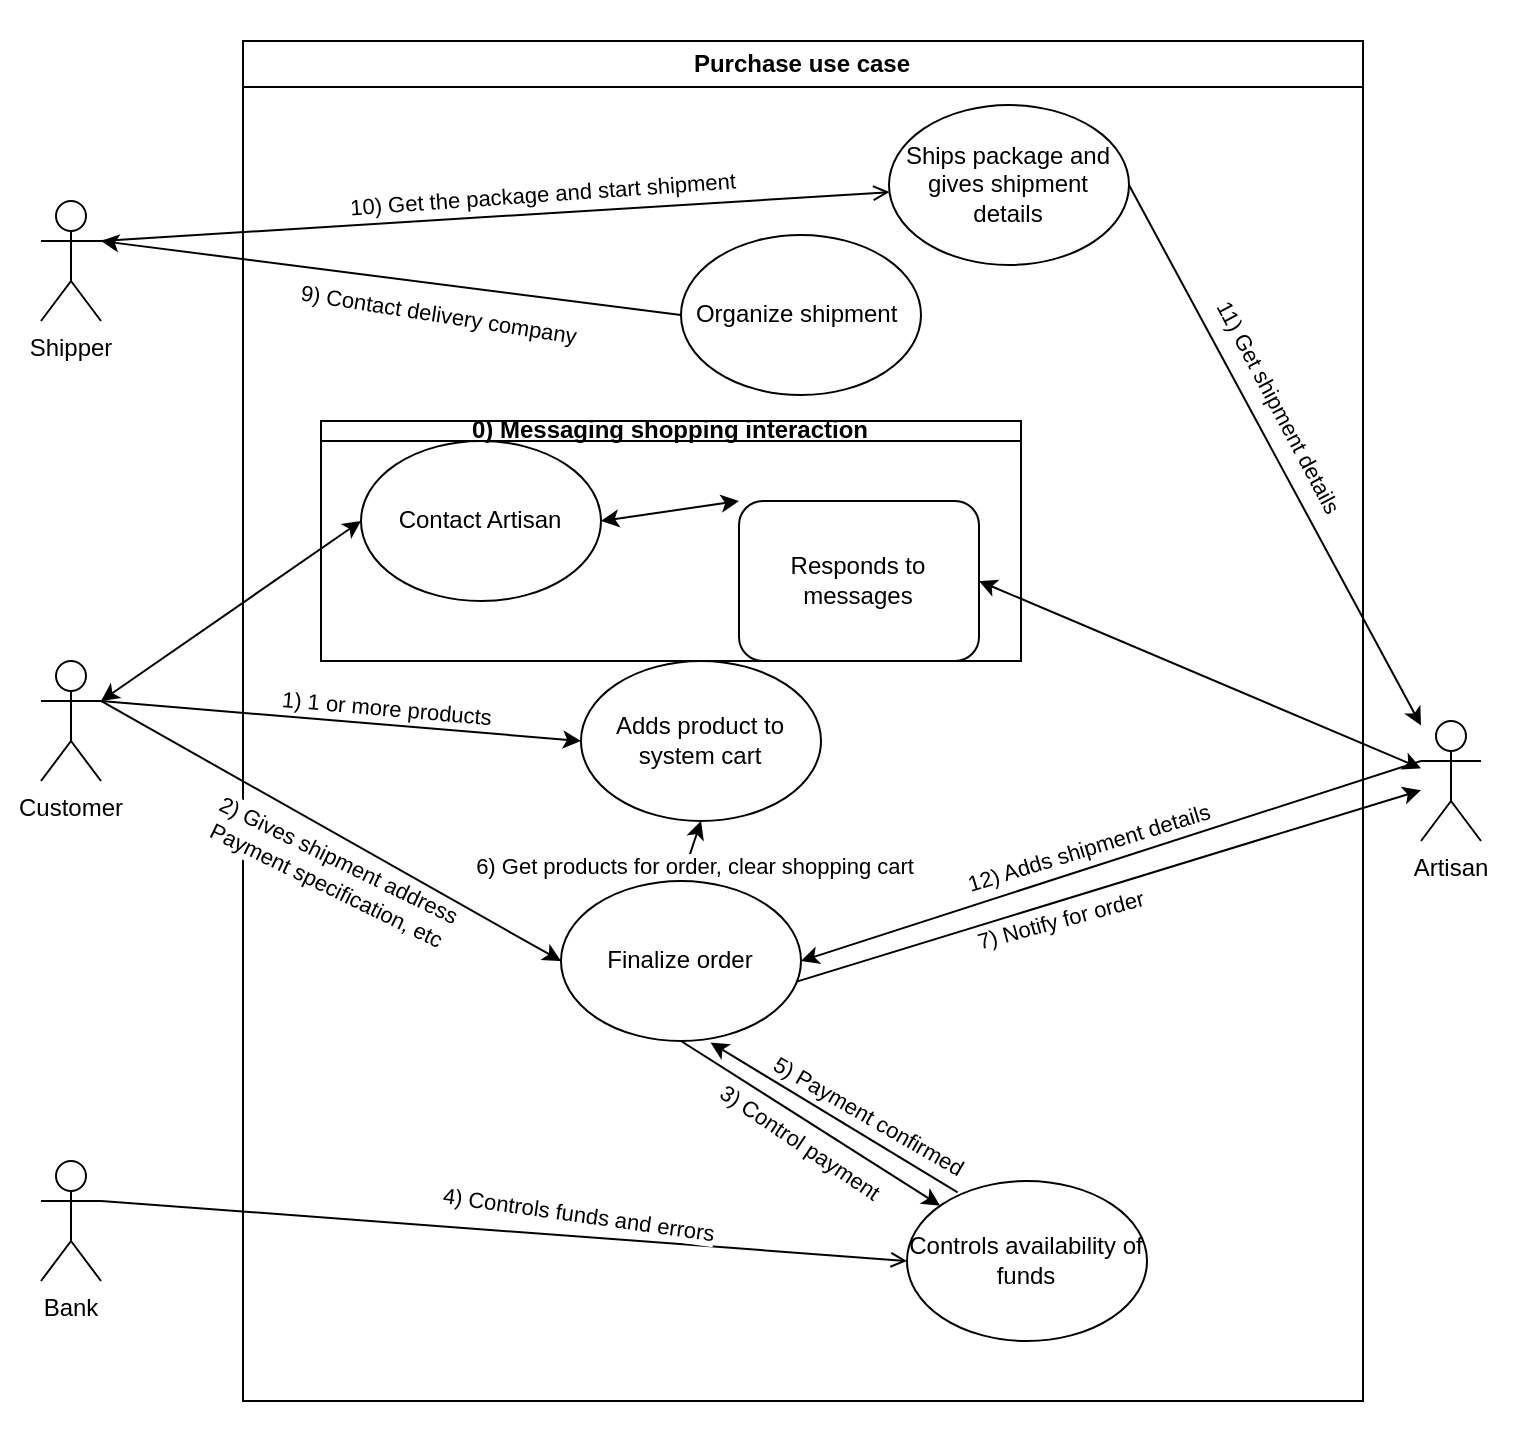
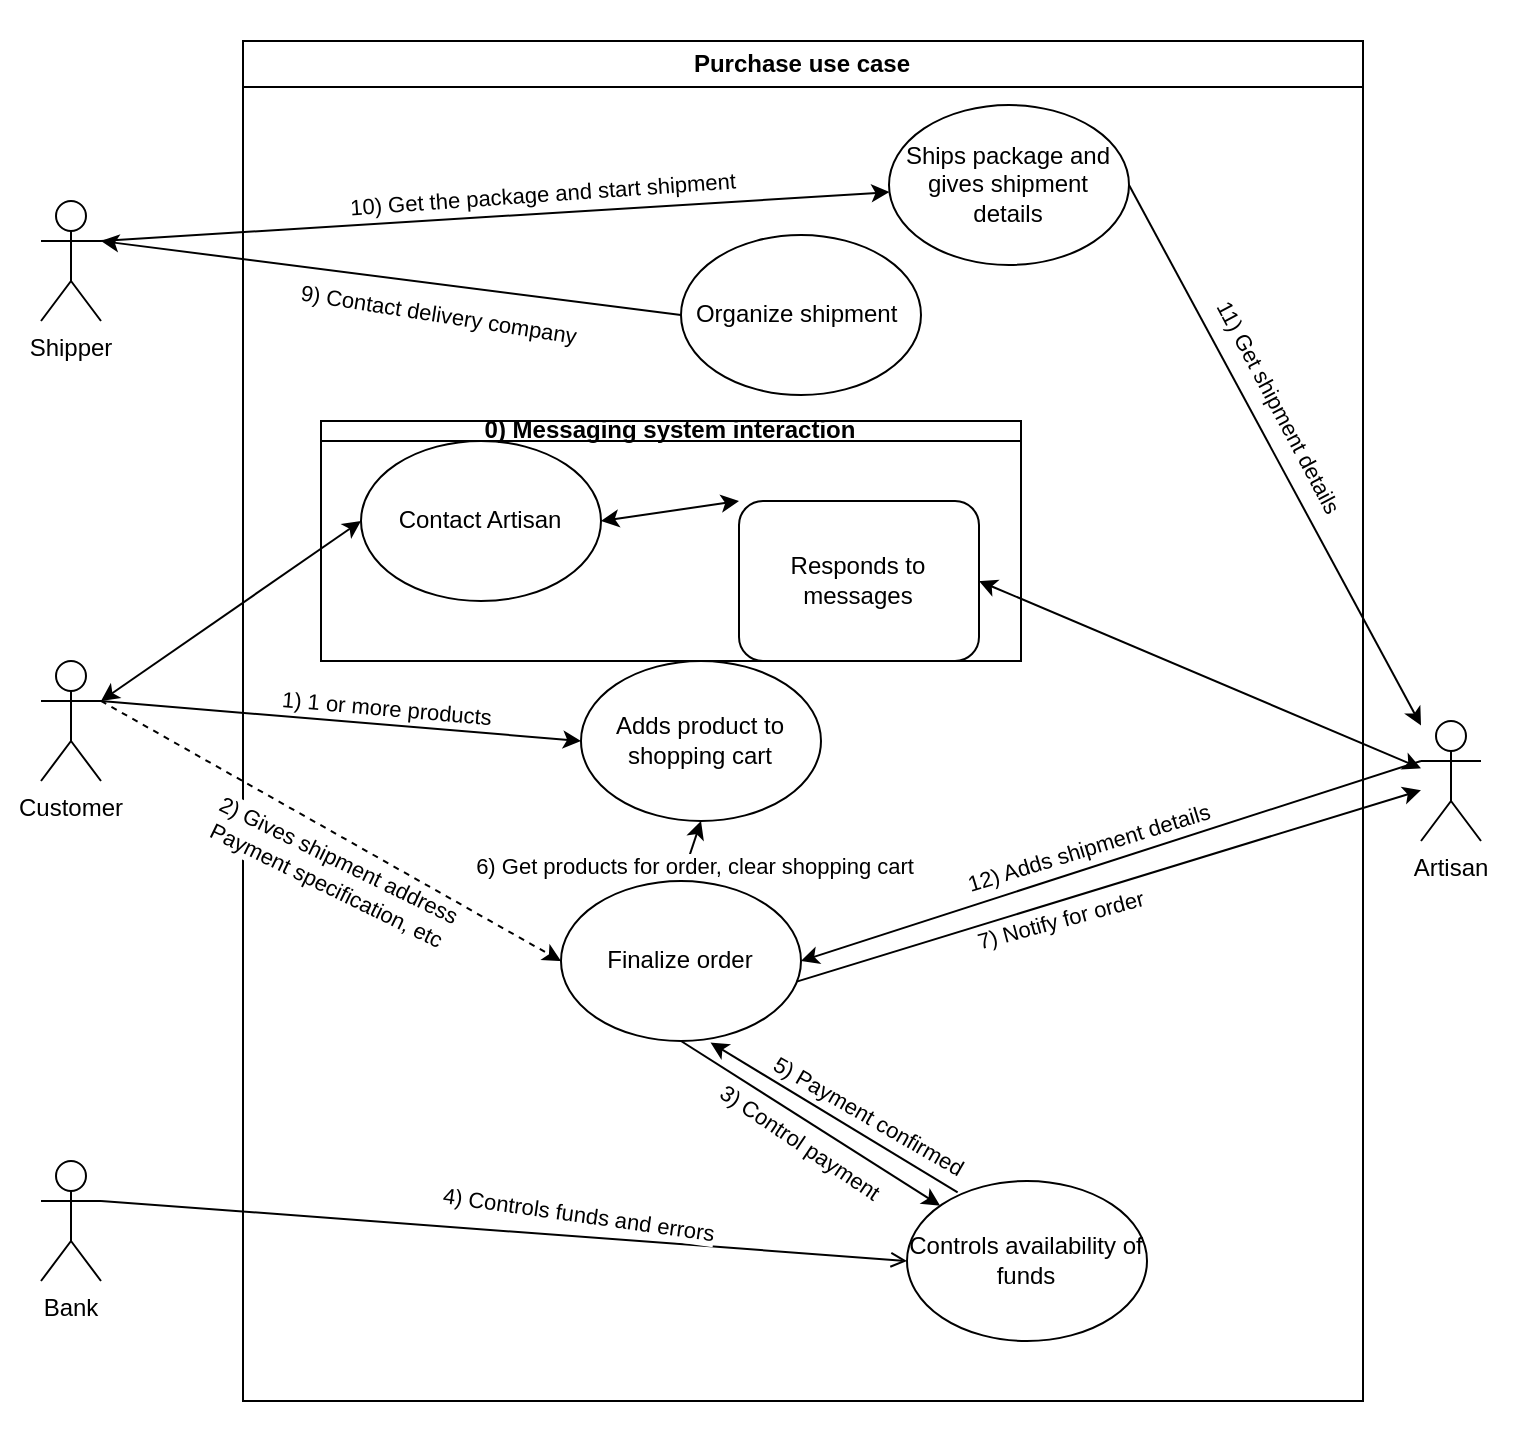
(878, 193) -> (875, 193)
(671, 431) -> (671, 431)
(701, 741) -> (701, 741)
(398, 869) -> (398, 869)
